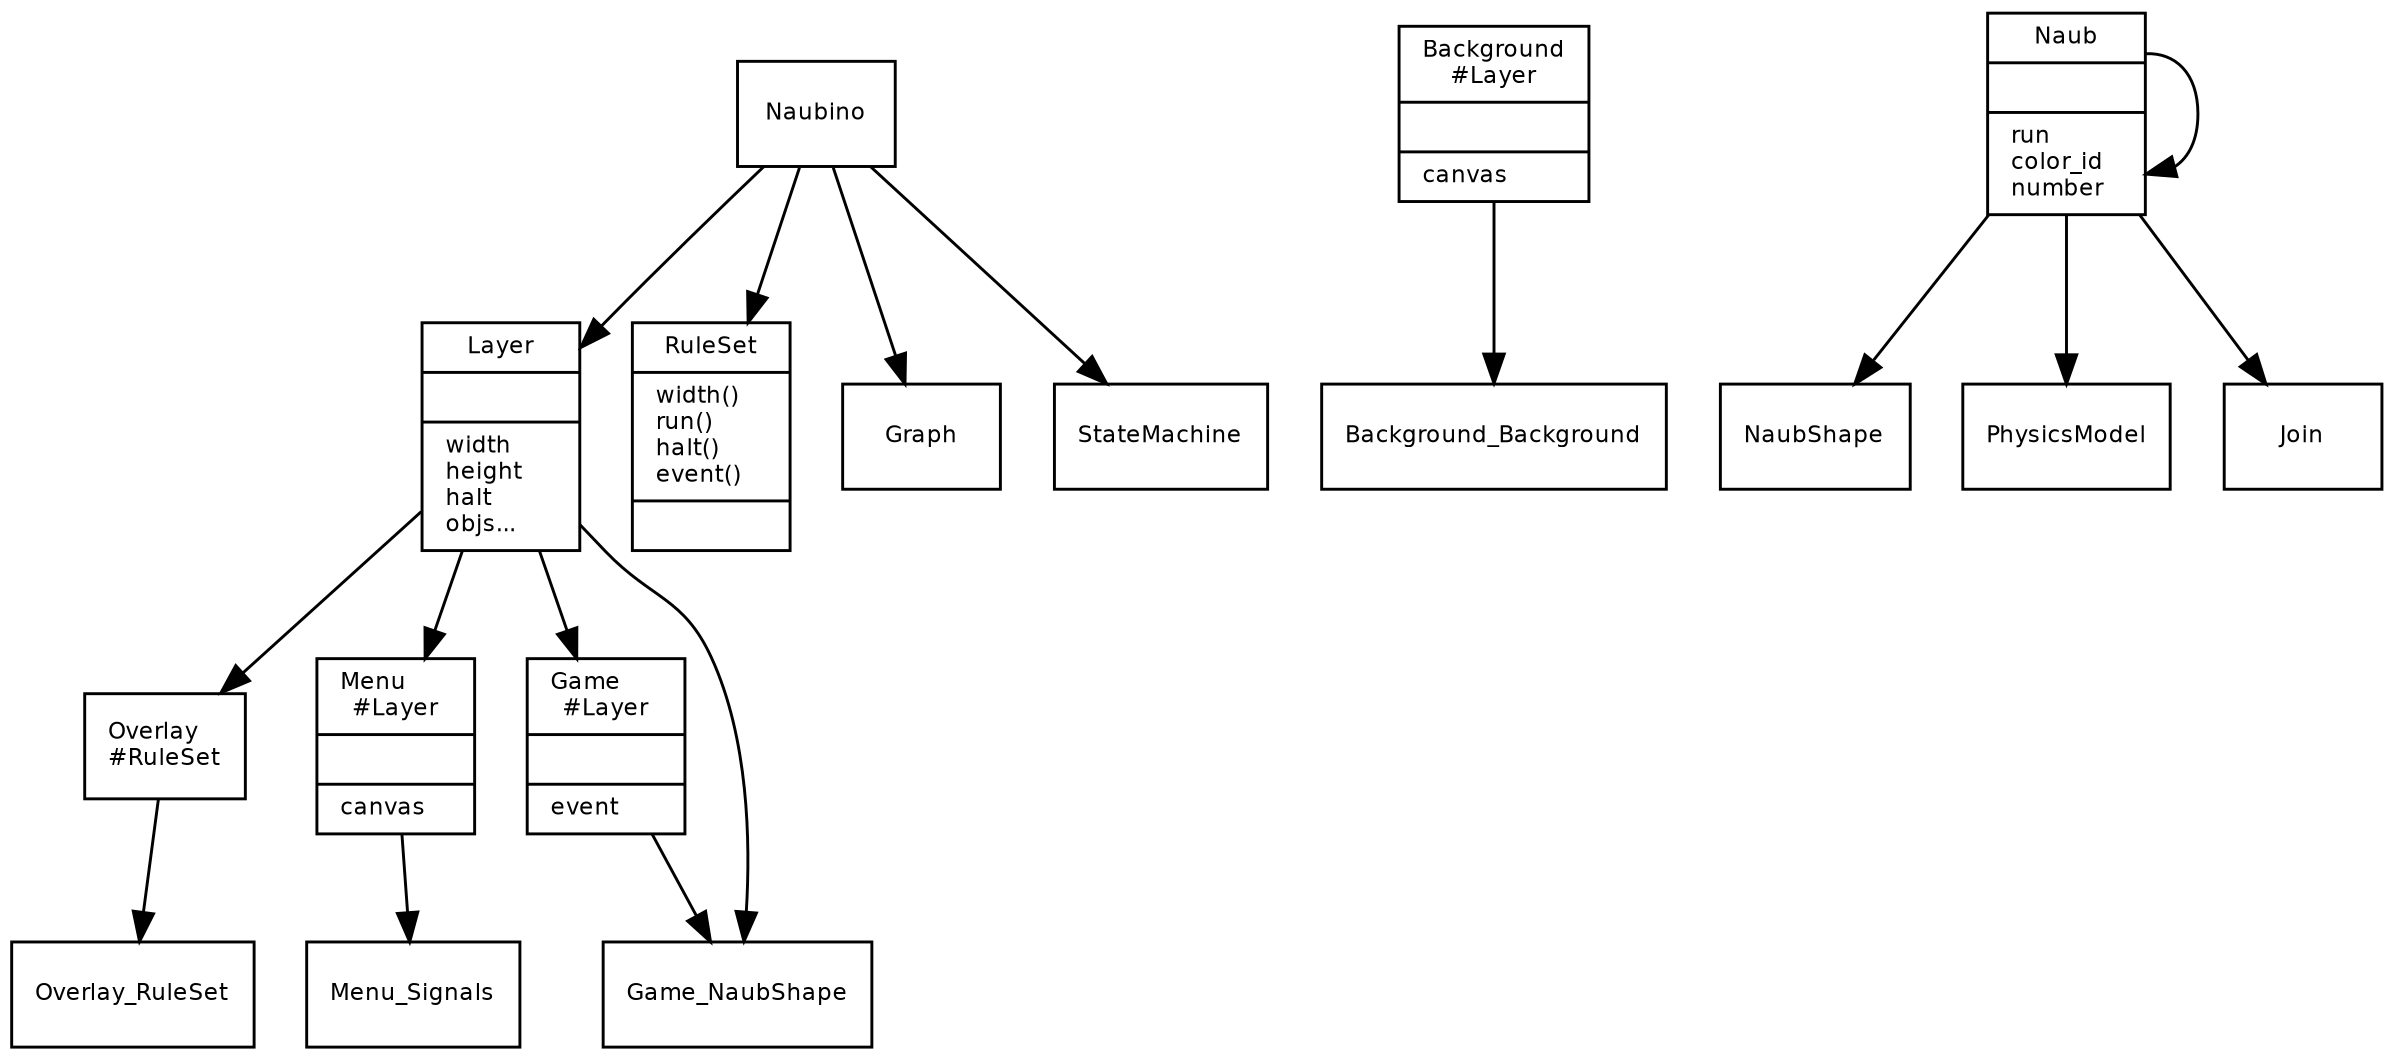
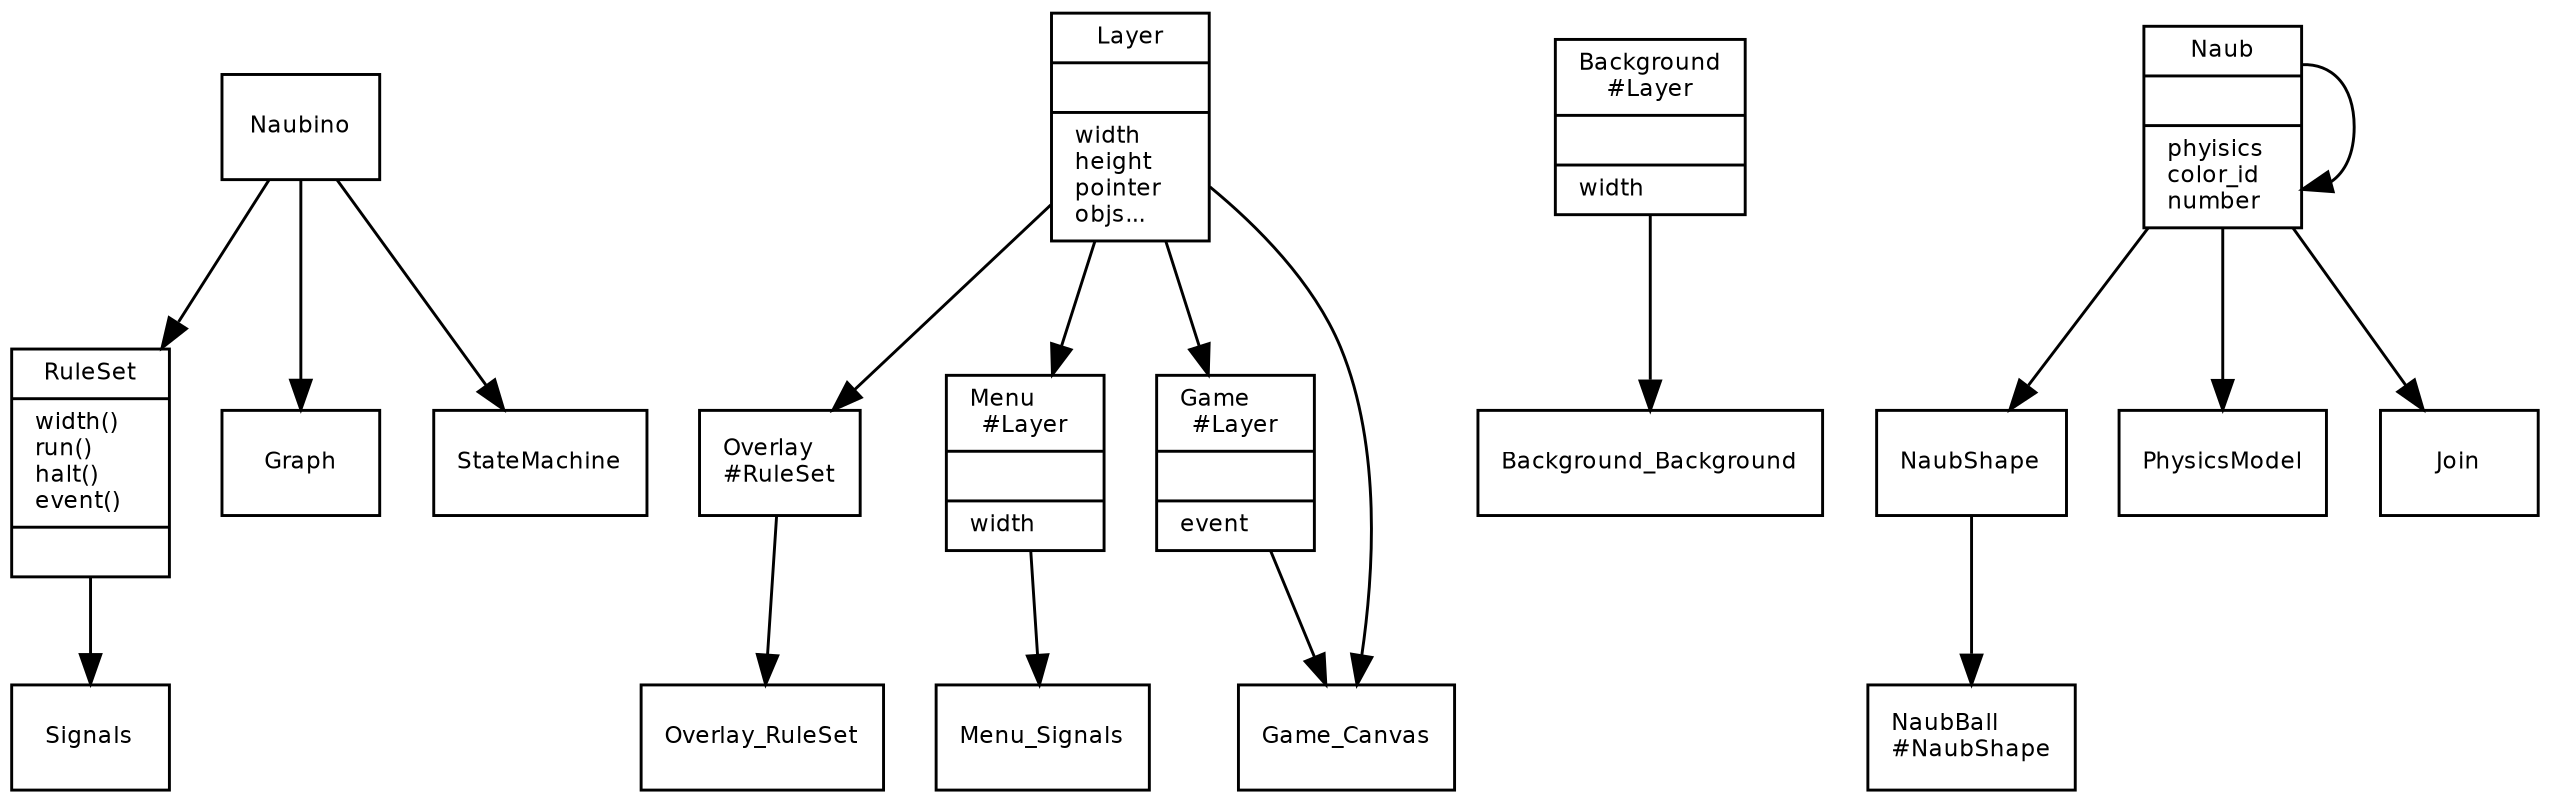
(2031, 136) -> (2217, 149)
(1466, 175) -> (1612, 188)
(682, 246) -> none
(469, 498) -> (1119, 188)
none -> (91, 738)
none -> (1972, 738)
(384, 808) -> (1003, 524)
(738, 995) -> (1347, 738)
